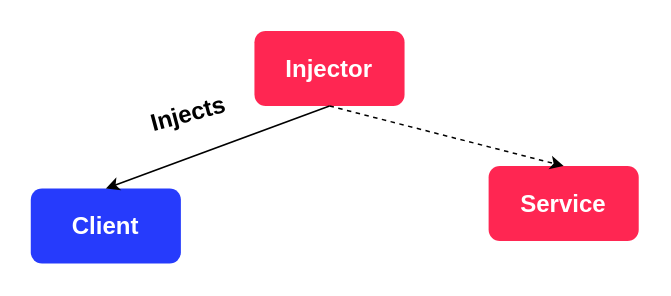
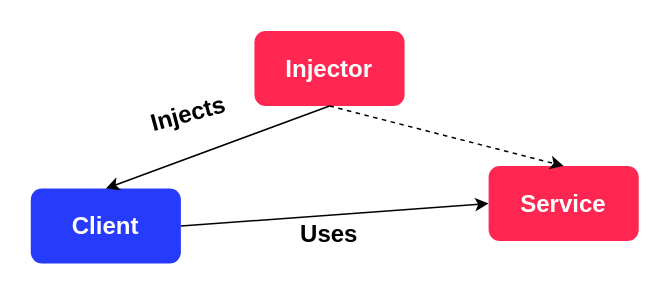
none -> (330, 215)
none -> (329, 233)
